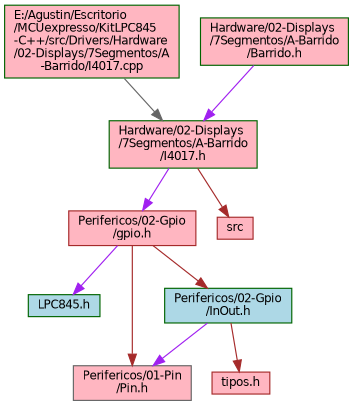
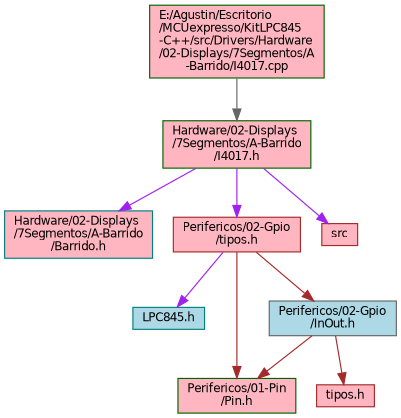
(274, 42) -> (79, 235)
(233, 89) -> (163, 187)
(210, 188) -> (291, 192)
(132, 228) -> (237, 235)
(64, 306) -> (169, 318)
(228, 306) -> (333, 318)
(185, 341) -> (289, 353)
(132, 383) -> (237, 396)
